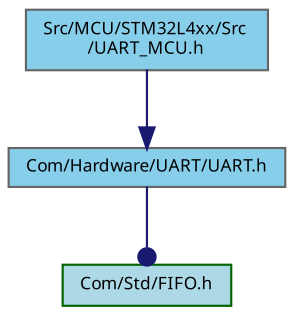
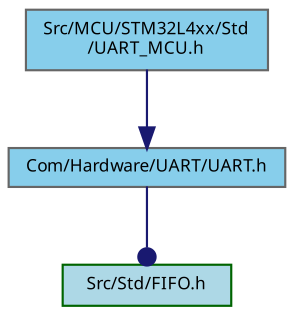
(147, 40) -> (147, 40)
(147, 285) -> (147, 285)
